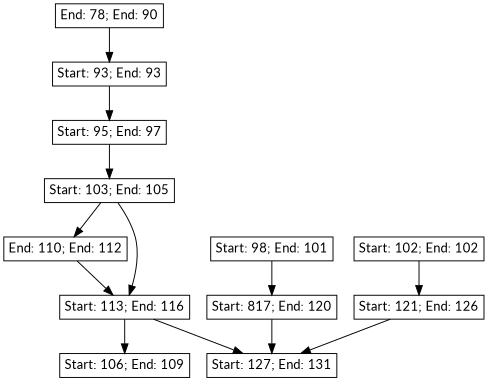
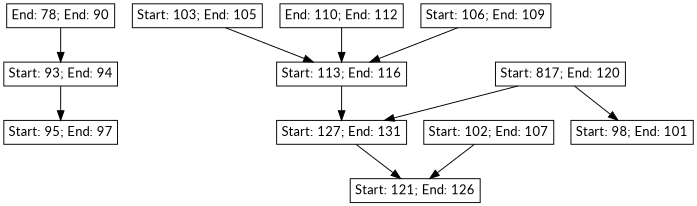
(109, 74) -> (61, 74)
(109, 157) -> none
(90, 216) -> none
(419, 249) -> (489, 132)
(272, 273) -> (592, 100)
(125, 331) -> (418, 43)
(350, 335) -> (375, 159)
